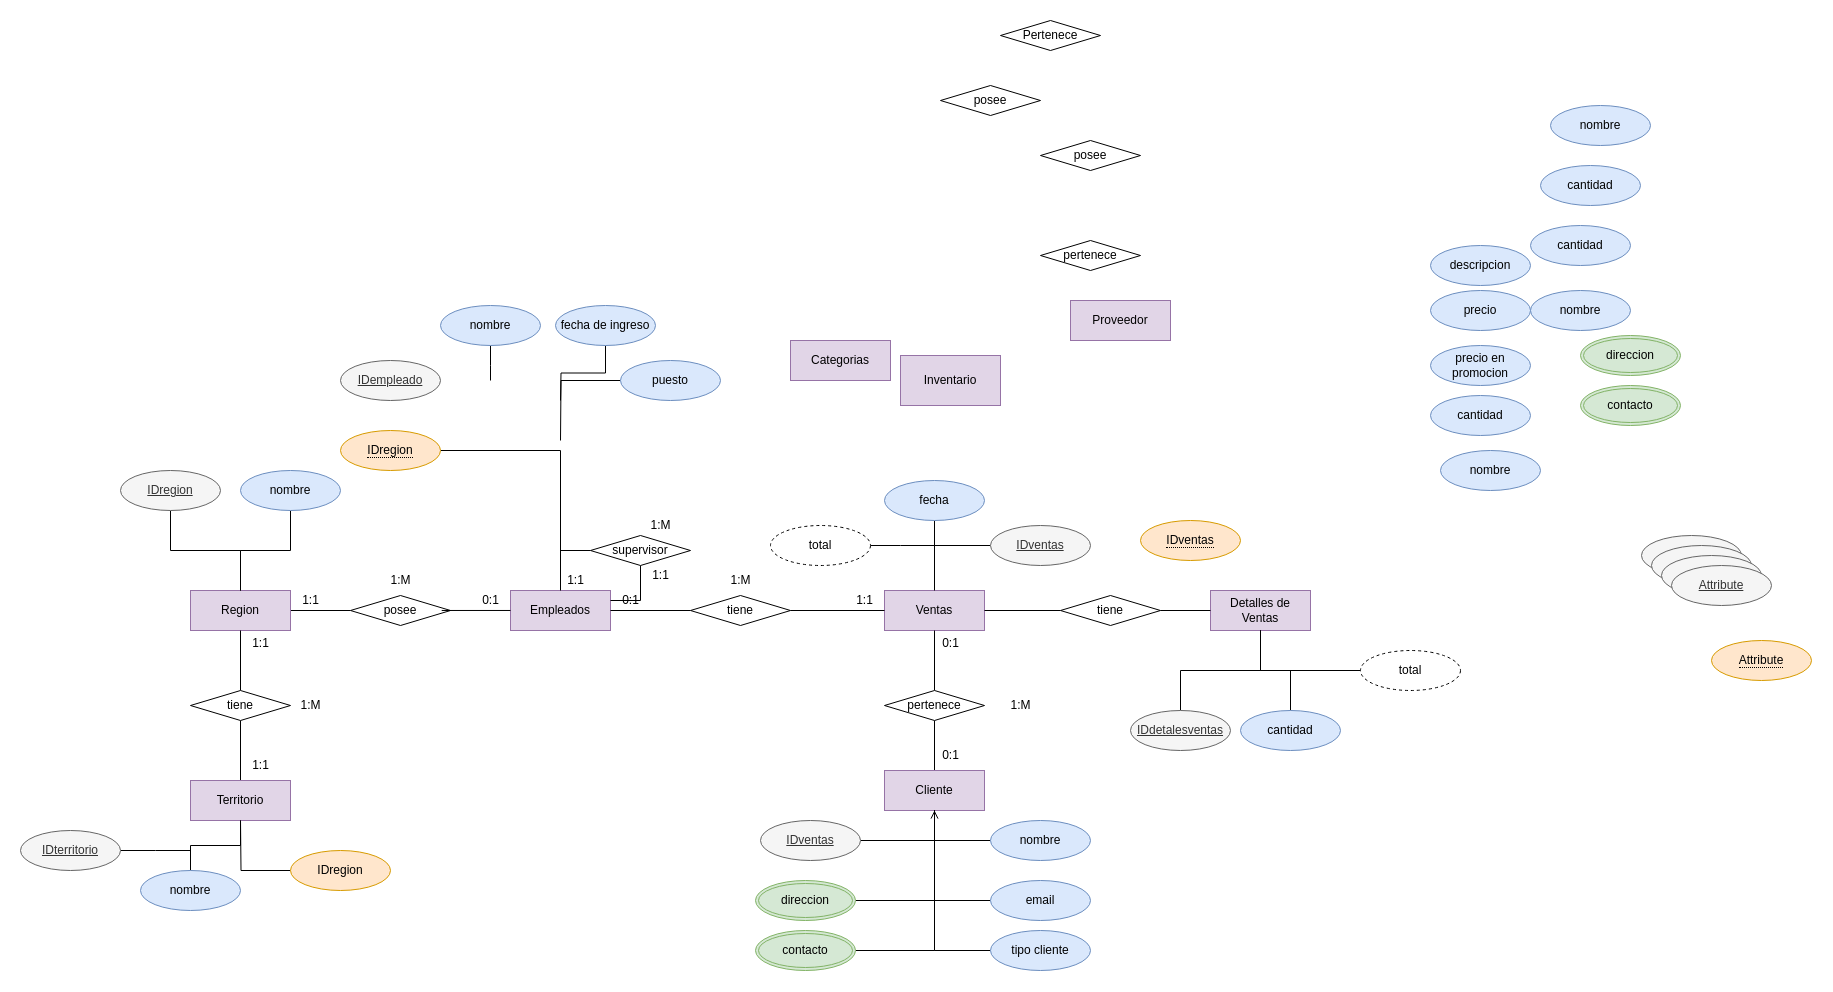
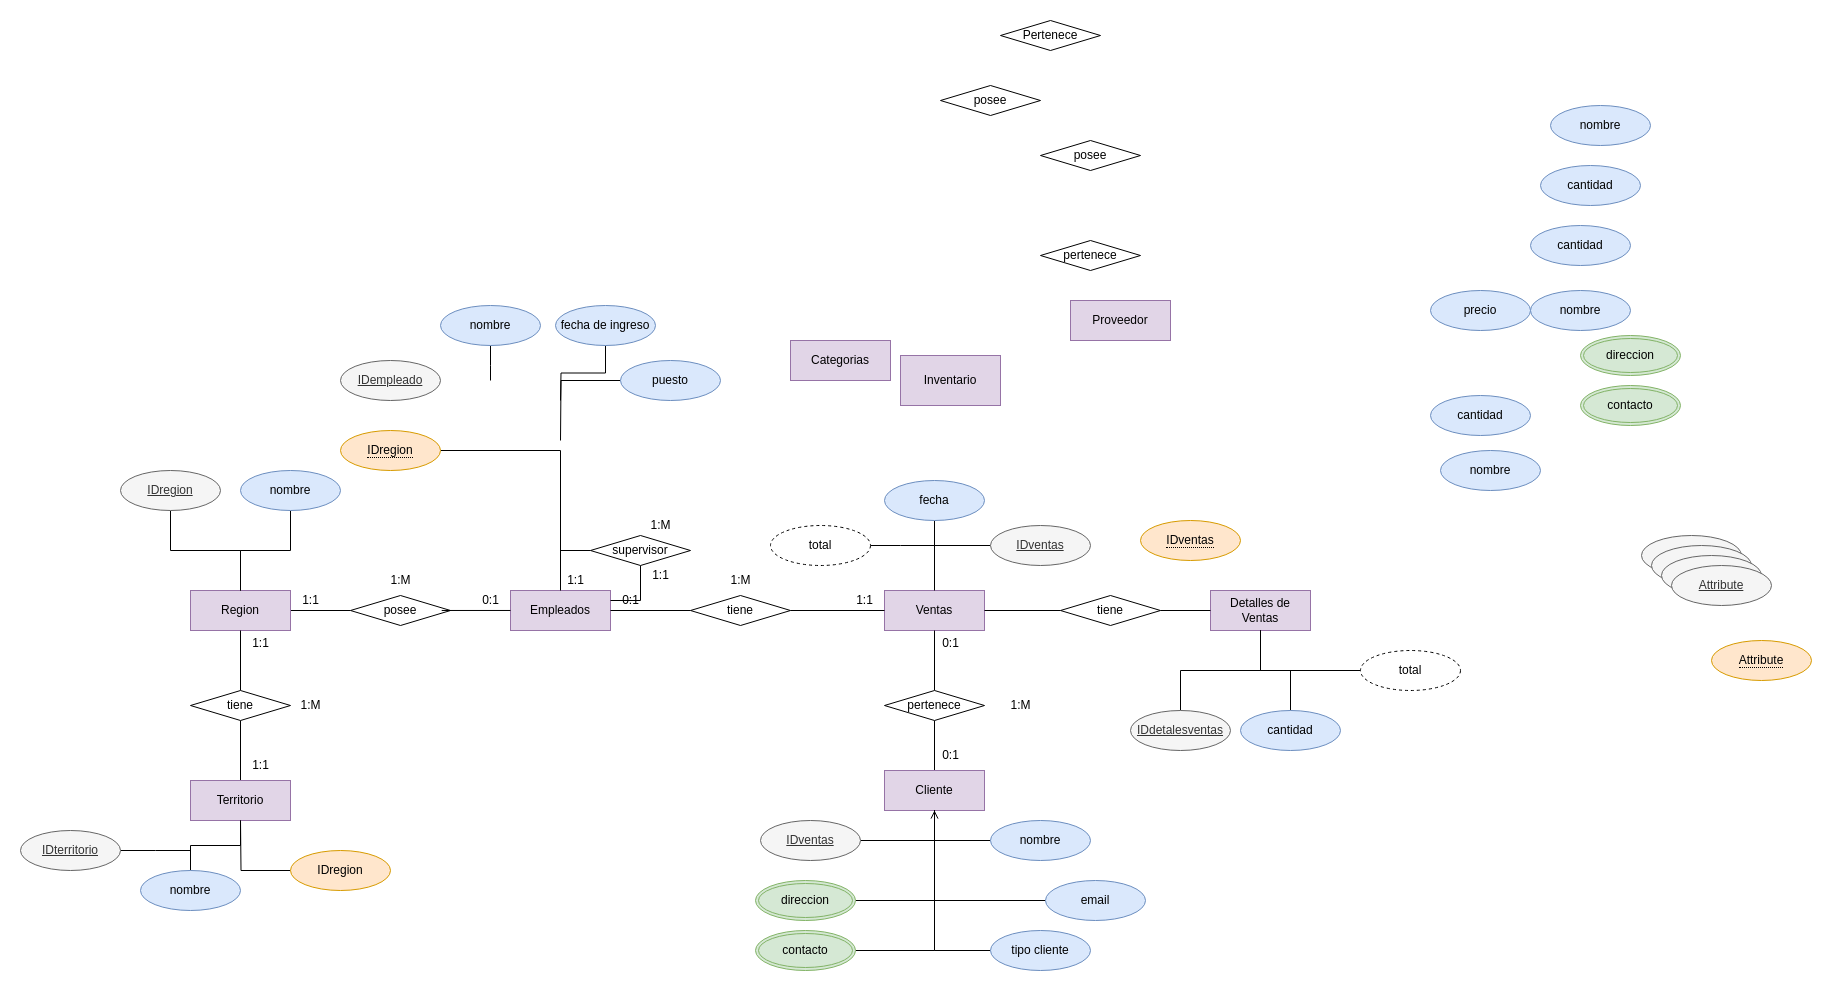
(1481, 266) -> none
(1481, 366) -> none
(1041, 901) -> (1096, 901)
